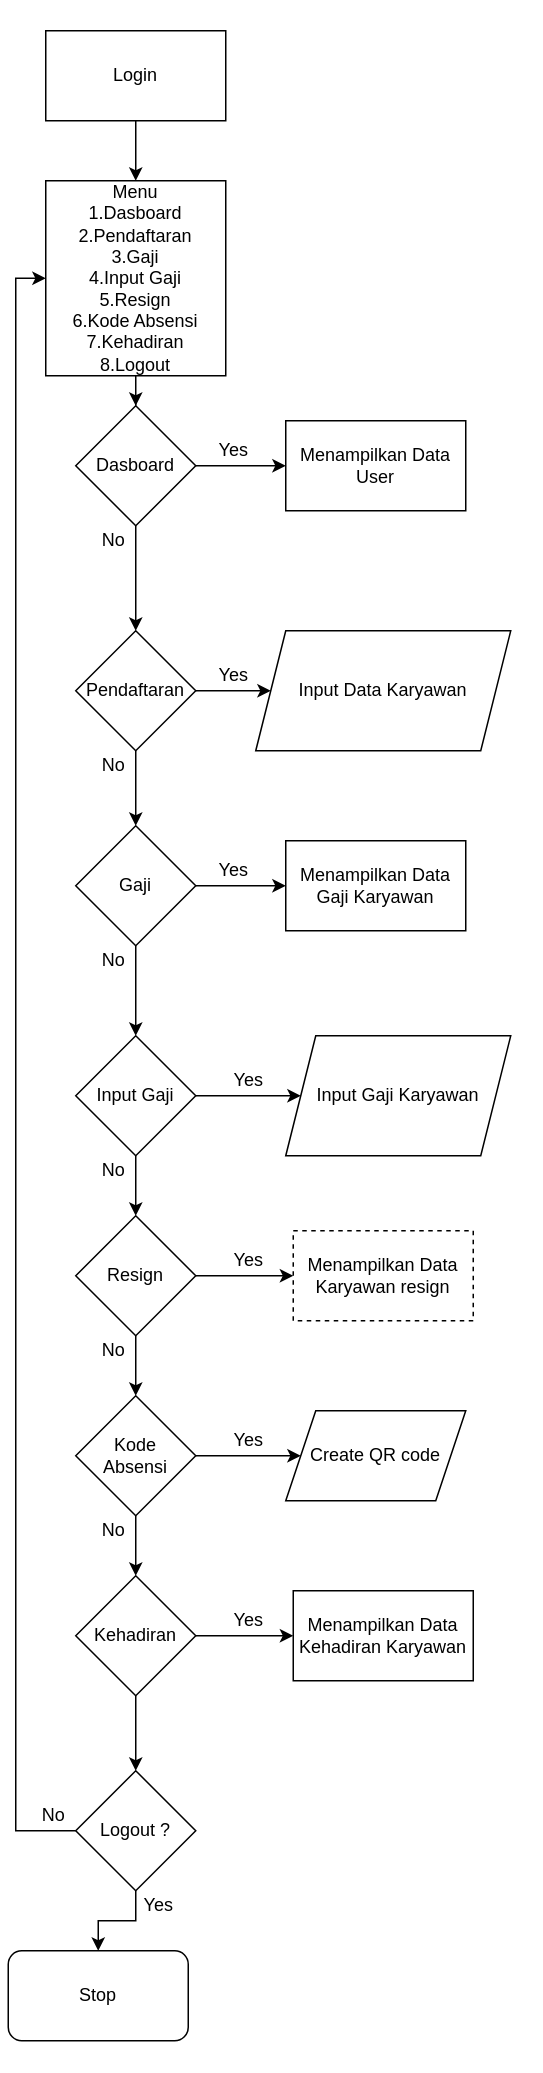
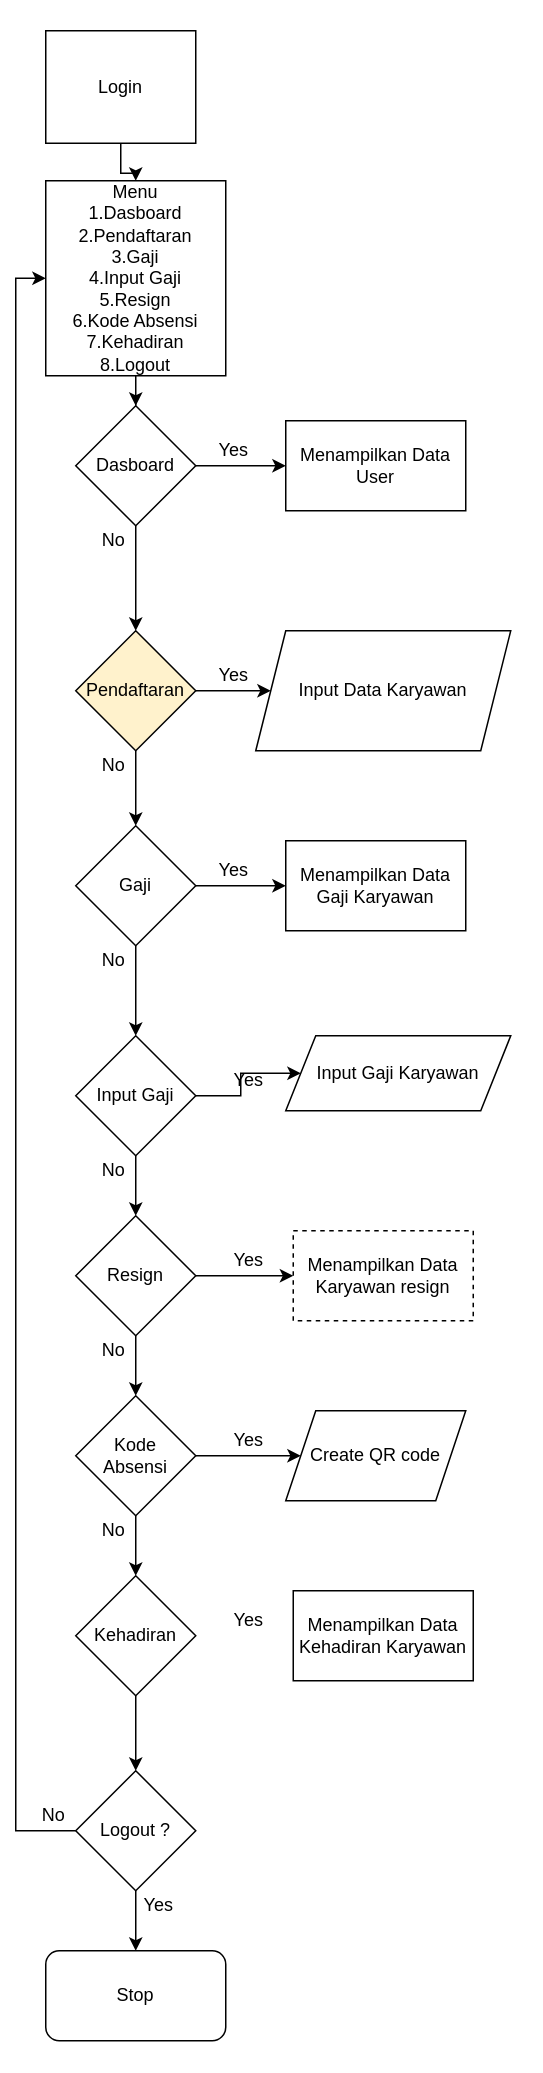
(136, 76) -> (121, 87)
(136, 691) -> (136, 691)
(398, 1096) -> (398, 1073)
(239, 1636) -> none
(98, 1996) -> (136, 1996)
